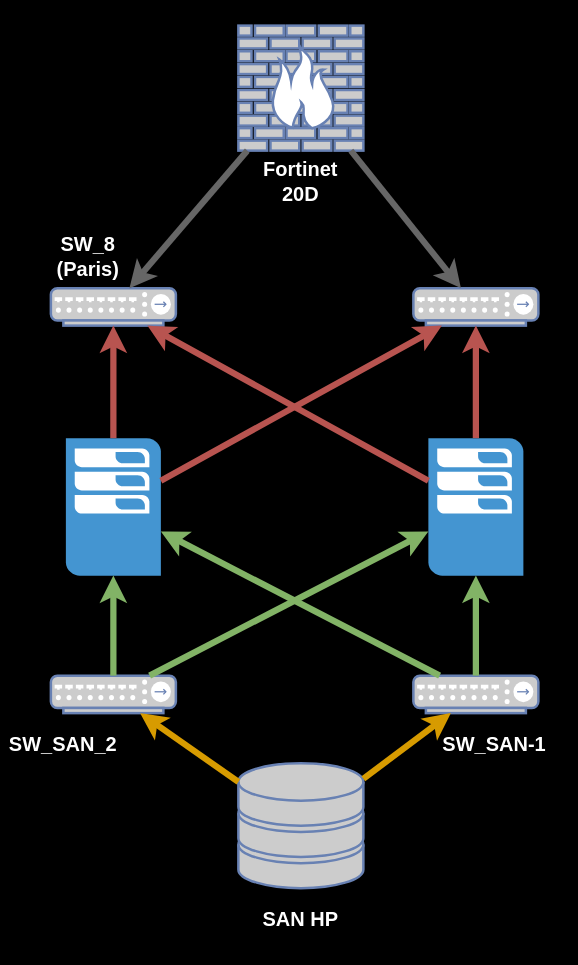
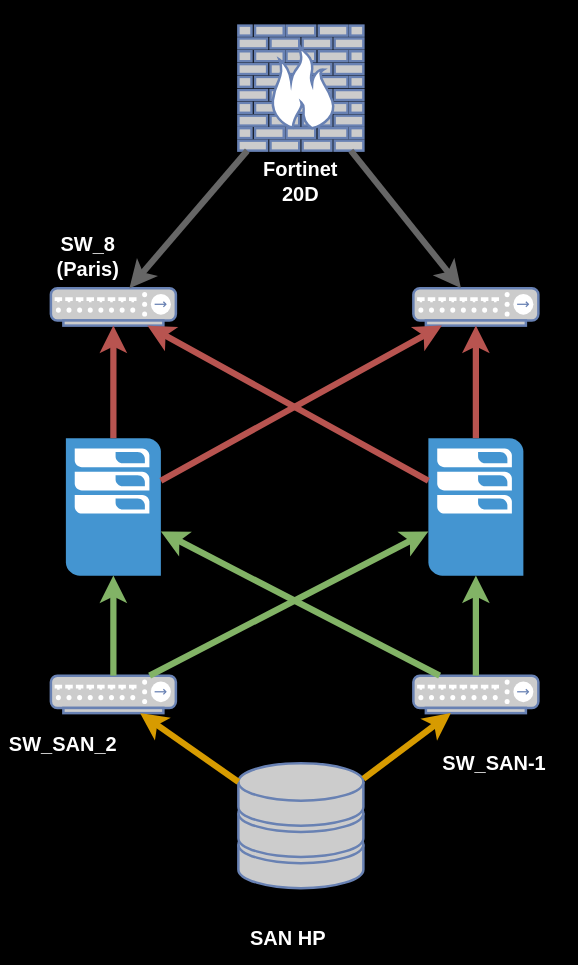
(494, 744) -> (494, 763)
(301, 919) -> (288, 938)
